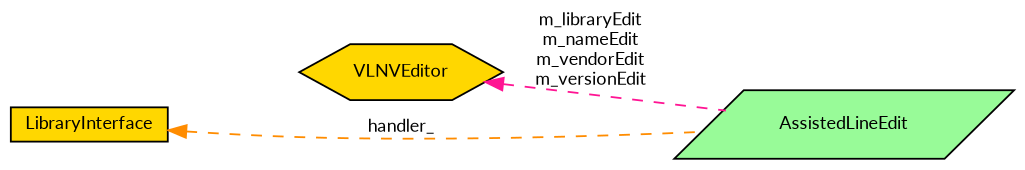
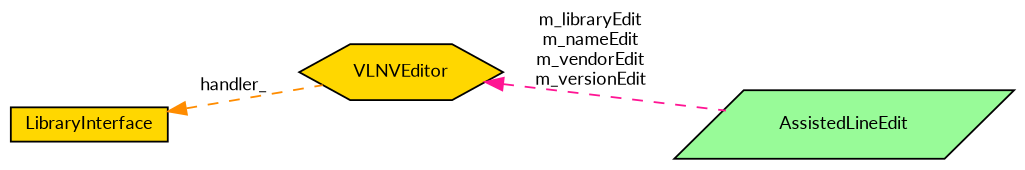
(446, 139) -> (255, 97)
